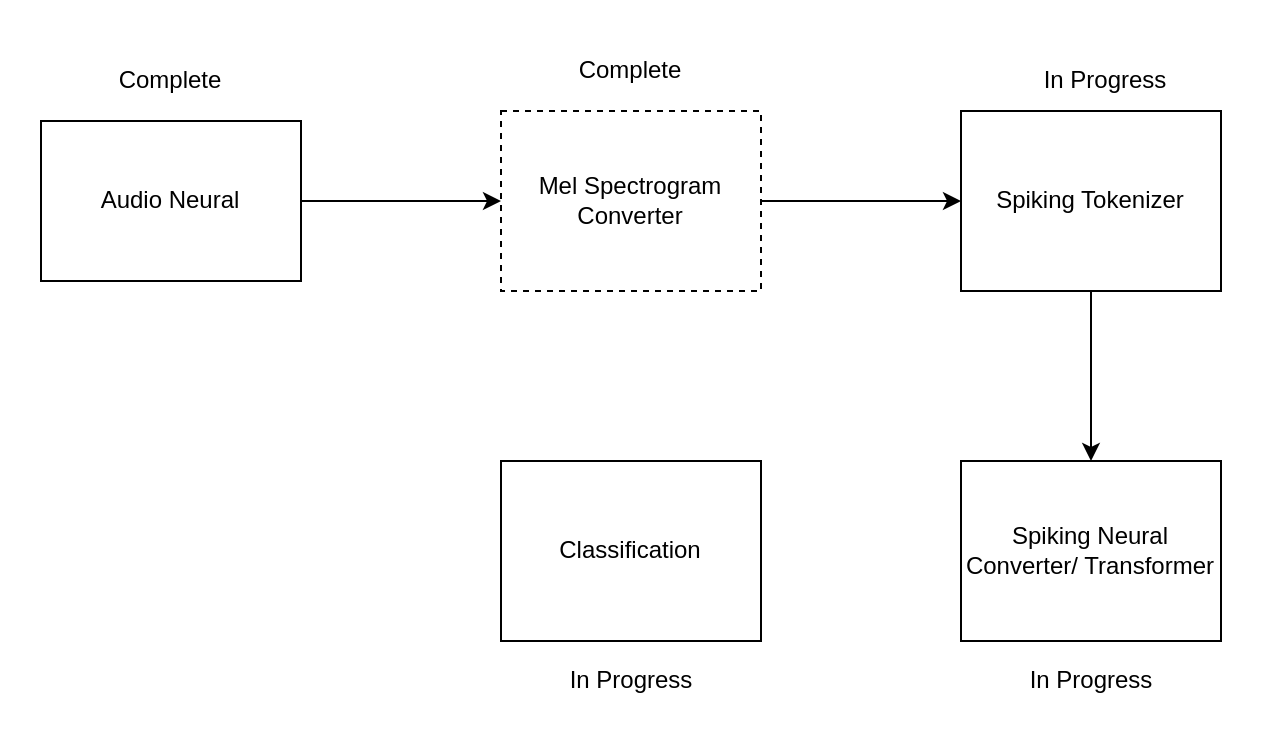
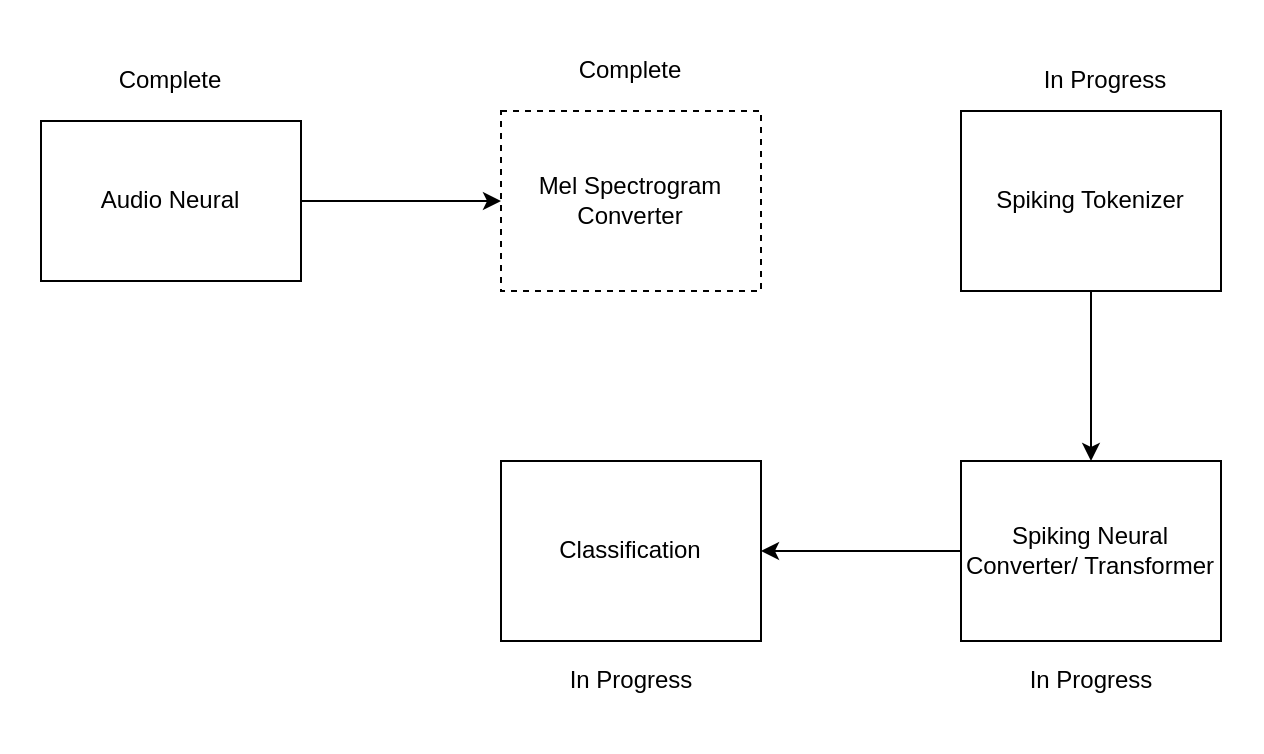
(854, 201) -> none
none -> (868, 551)
